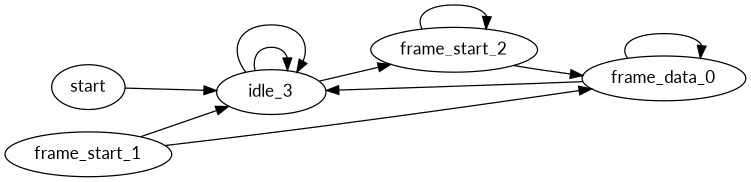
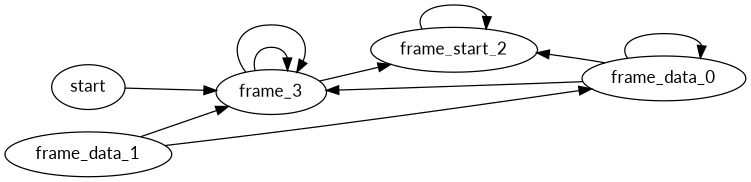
(542, 70) -> (577, 58)
(271, 92) -> (271, 92)
(88, 154) -> (88, 154)
